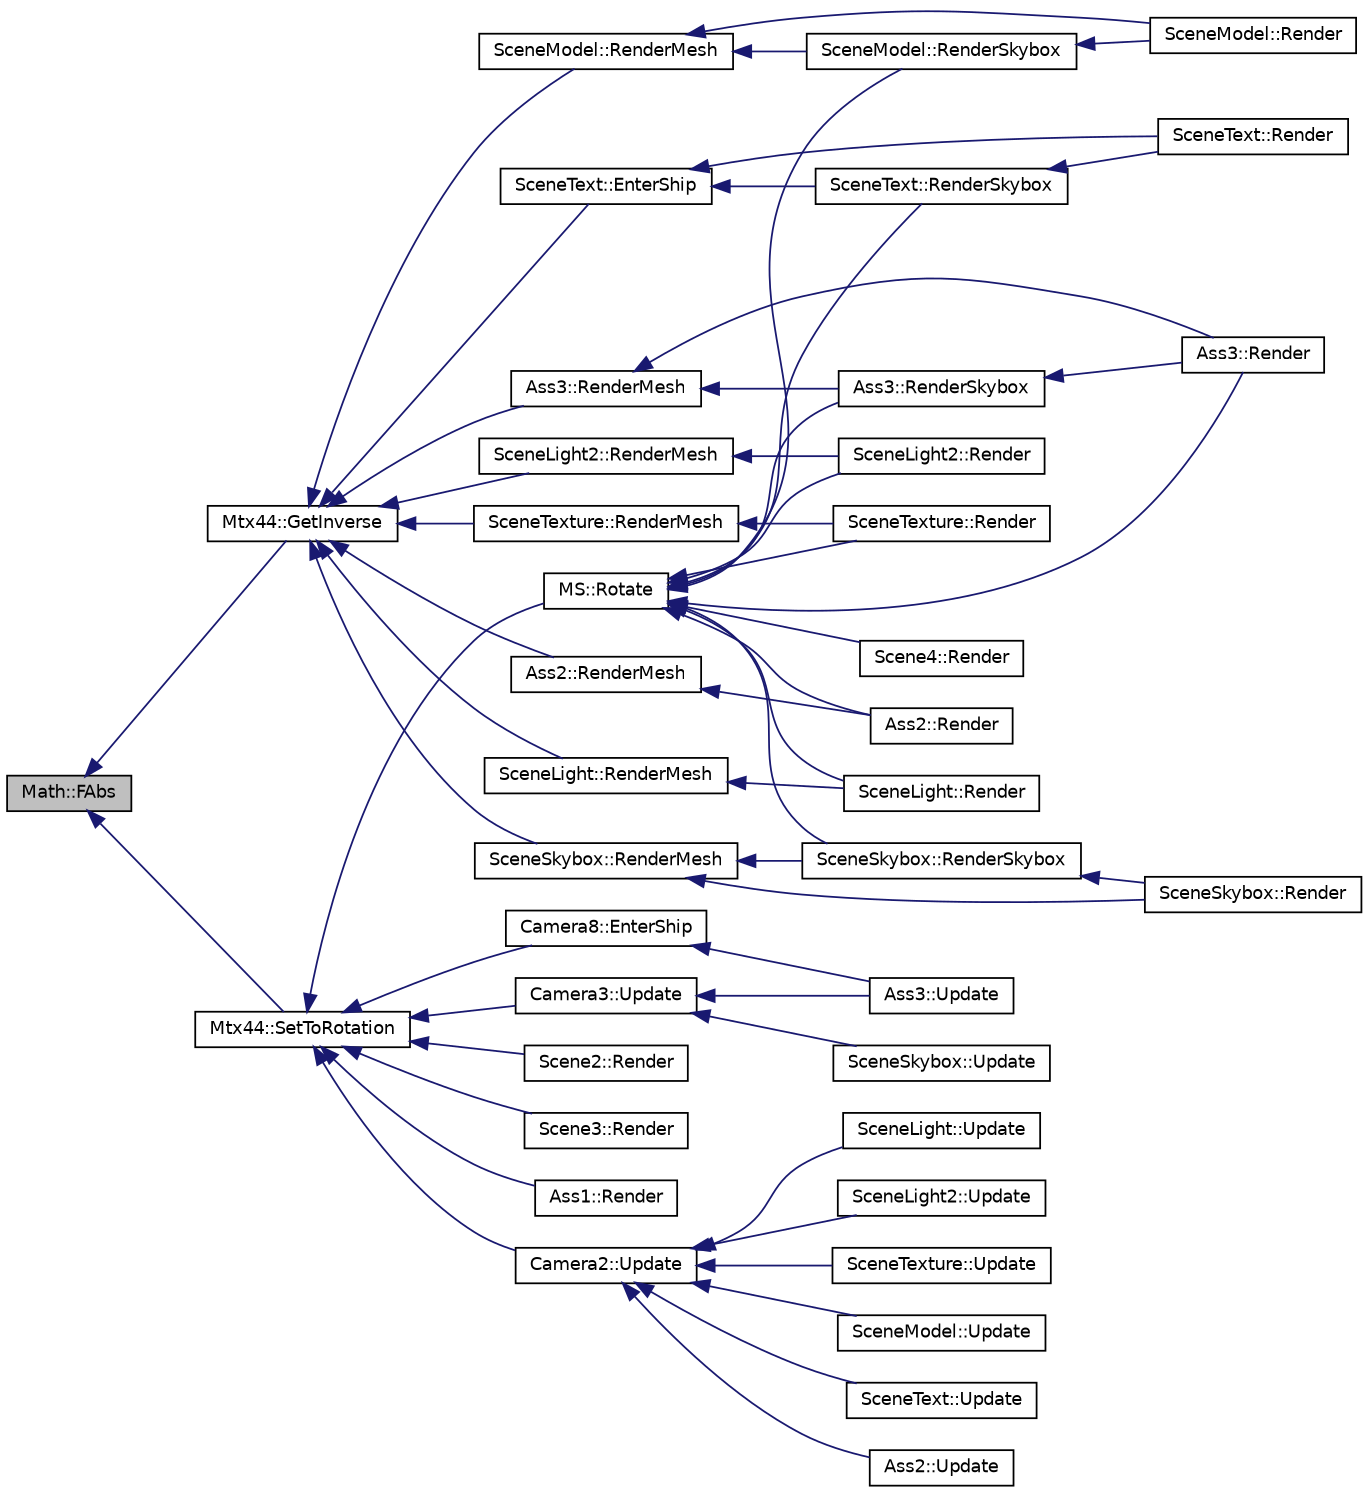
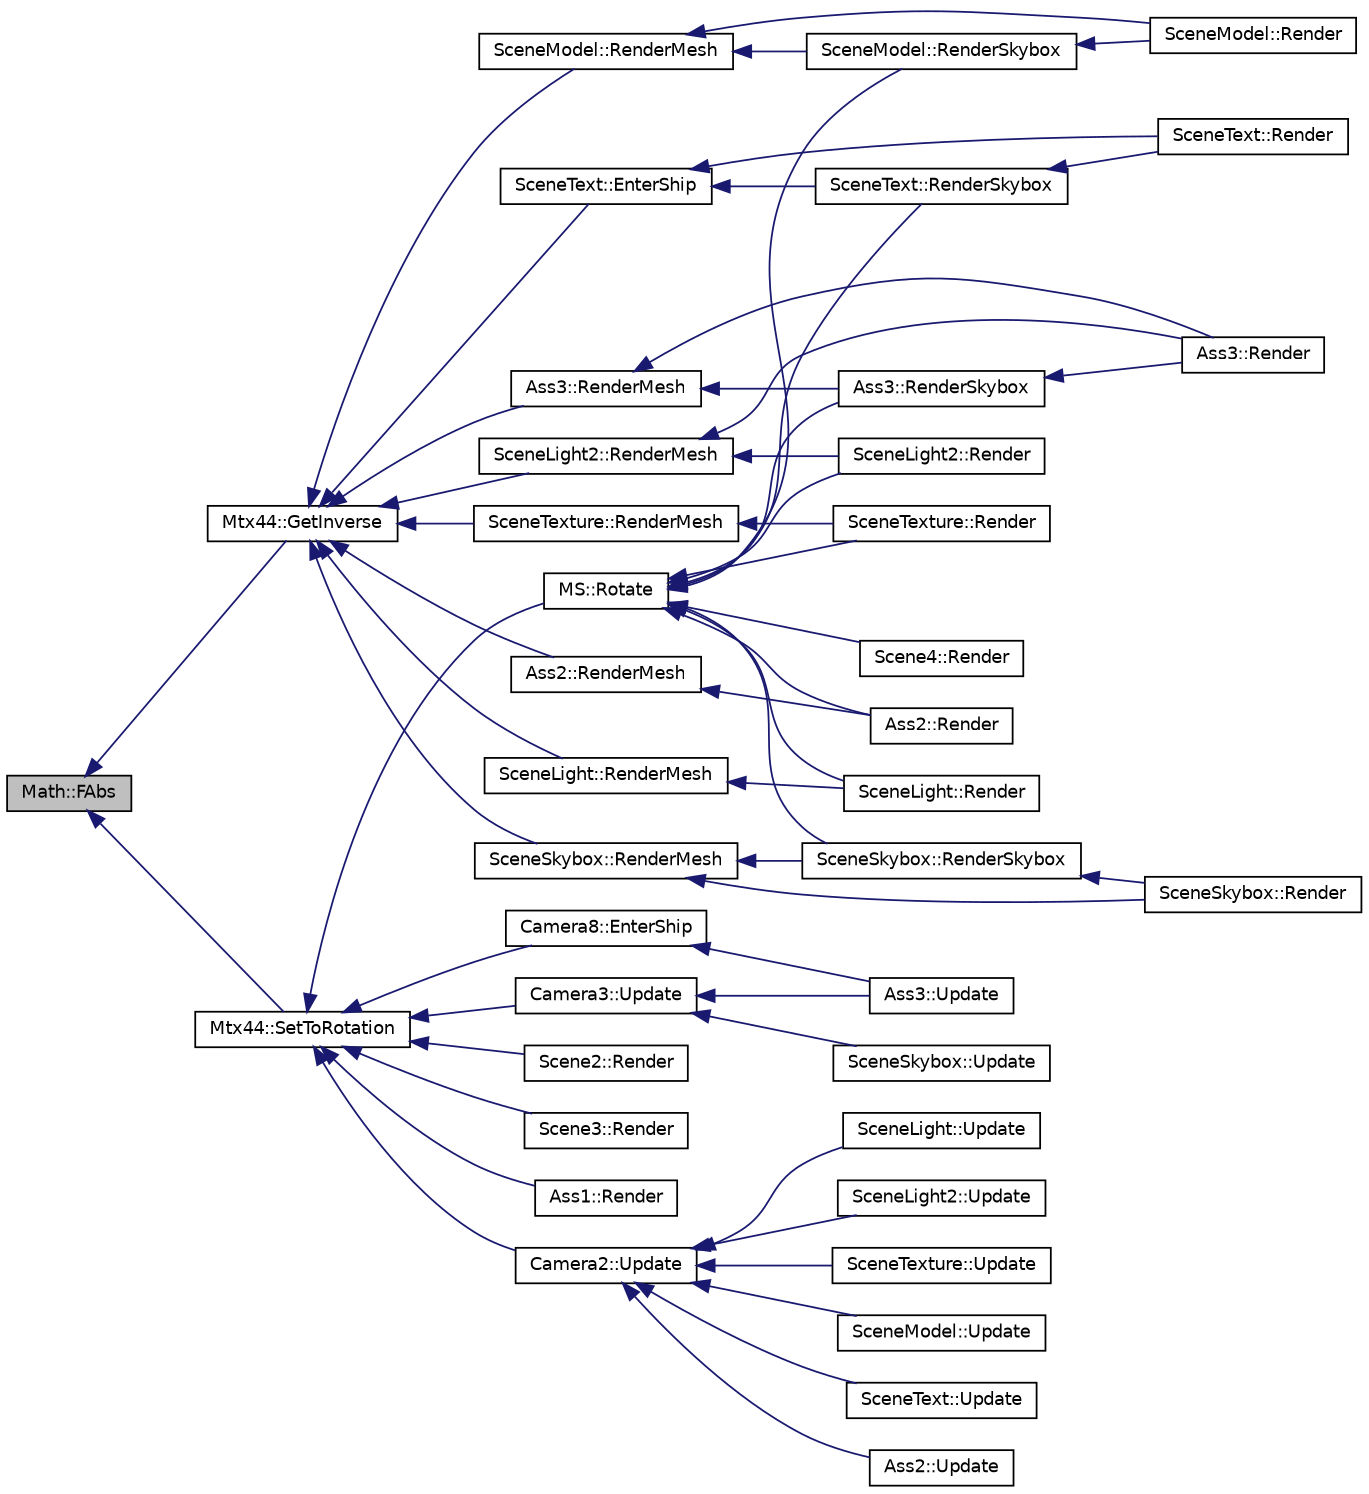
(1010, 585) -> (932, 324)
